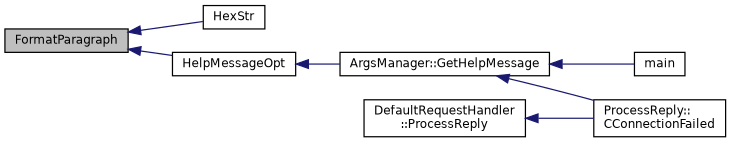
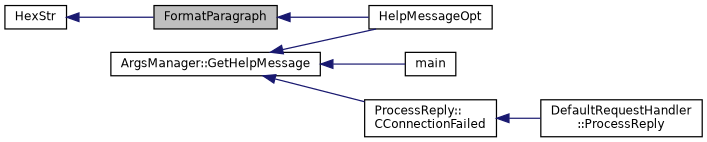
(172, 26) -> (116, 17)
(324, 64) -> (329, 39)
(566, 118) -> (525, 118)
